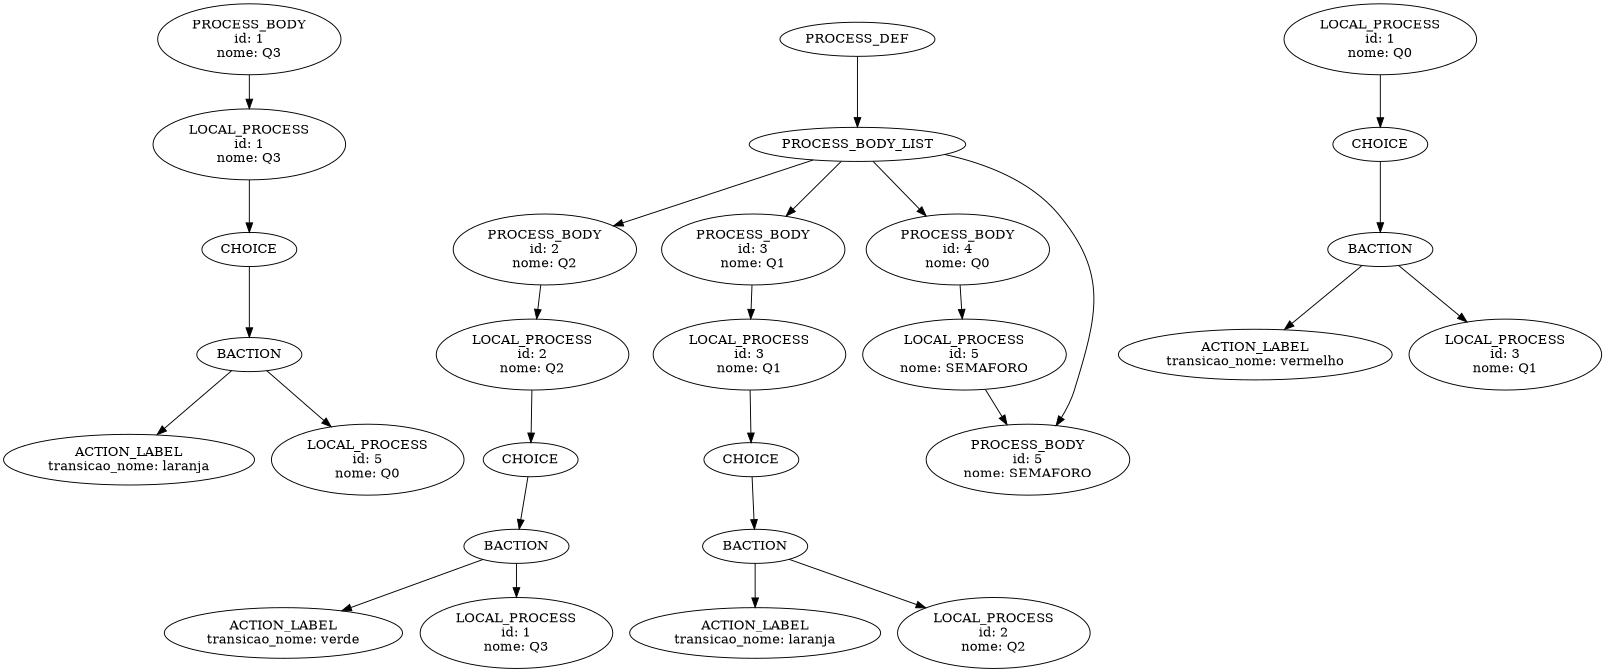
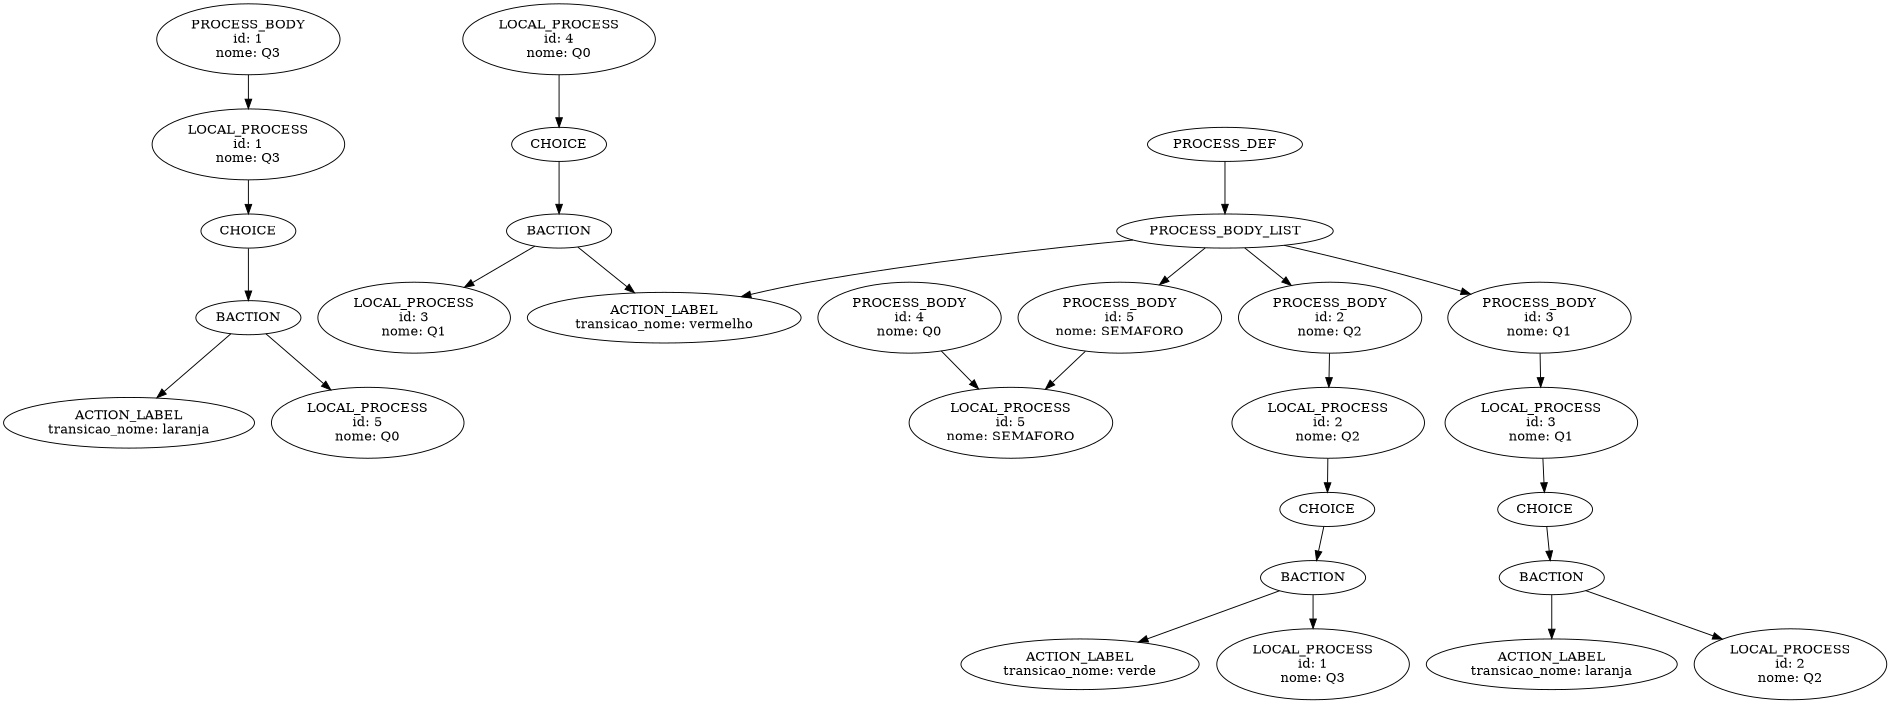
(1380, 39) -> (559, 39)
(896, 185) -> (941, 262)
(994, 403) -> (1069, 367)
